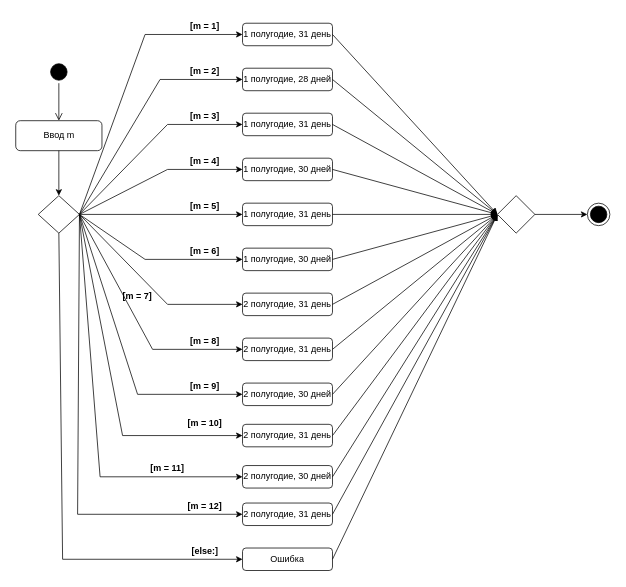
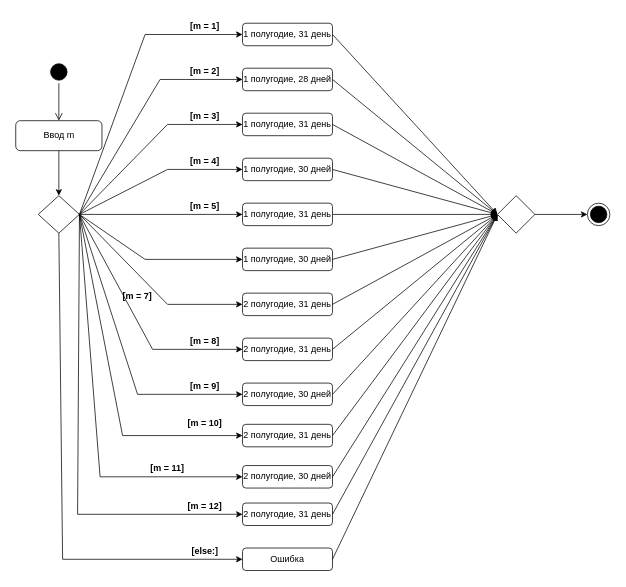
(205, 250) -> none
